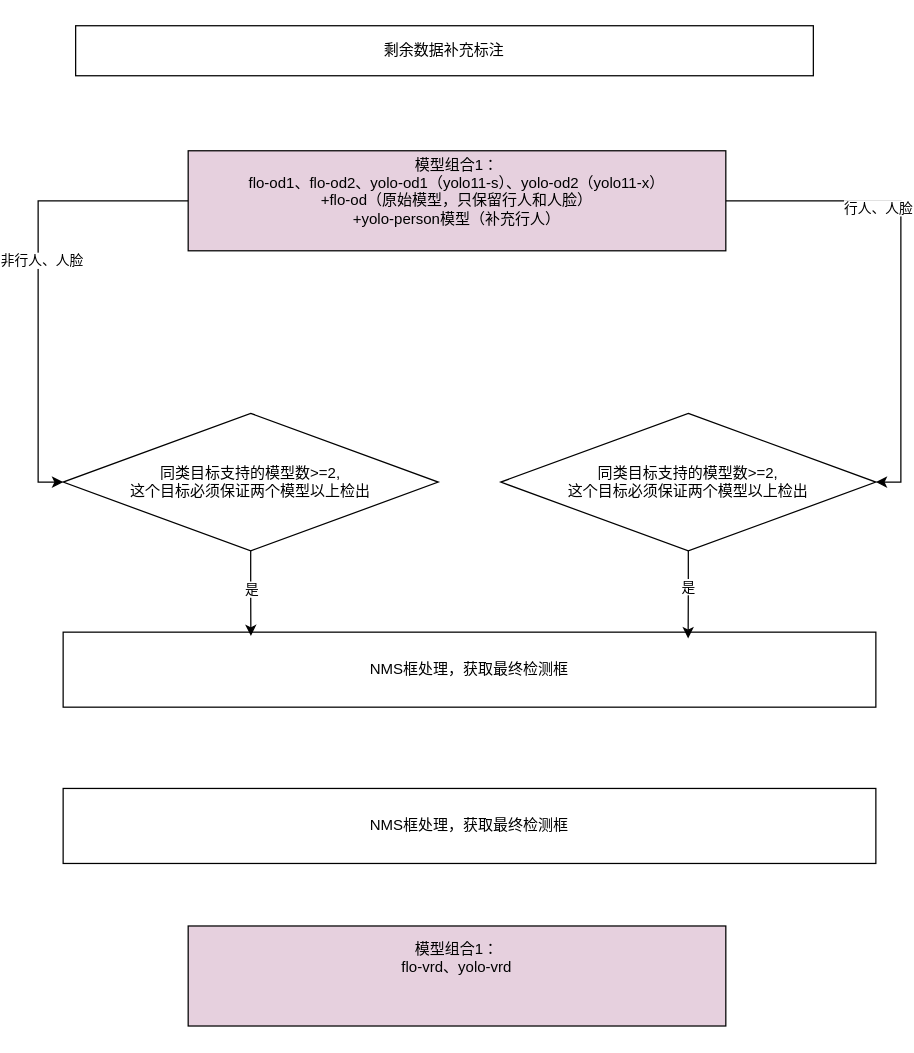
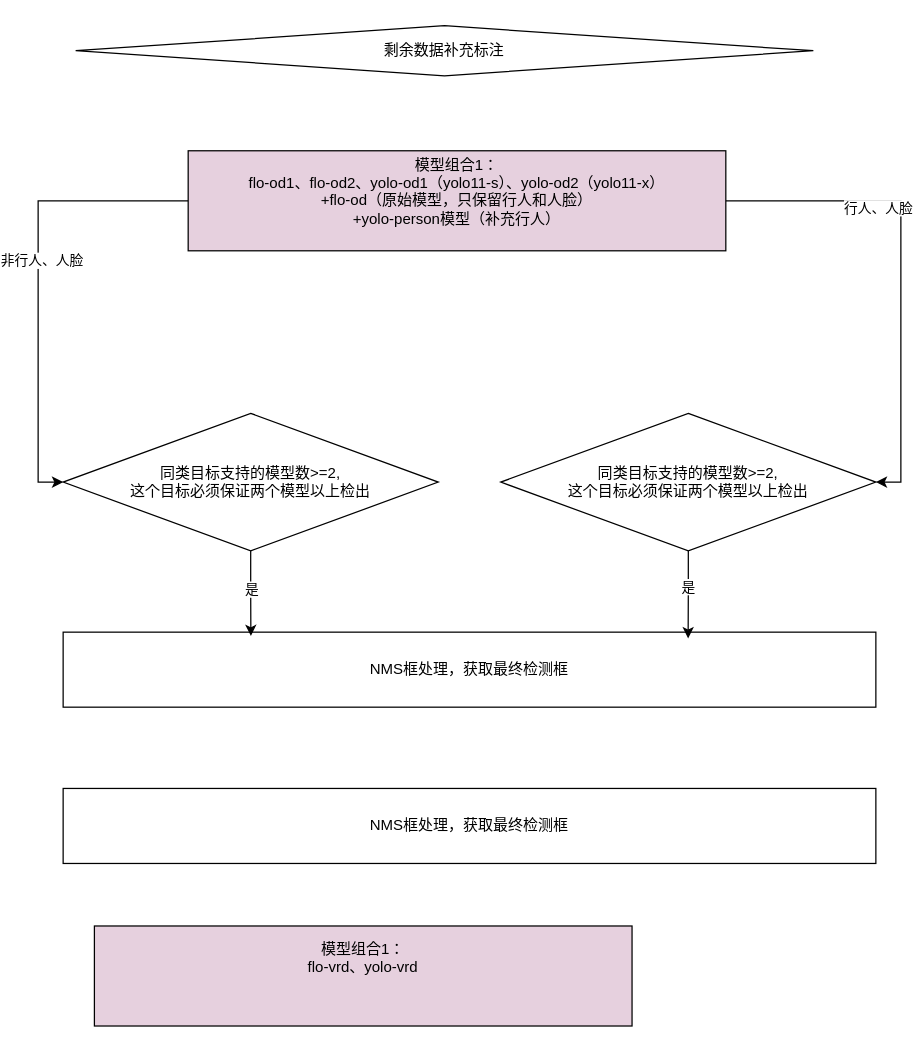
(444, 51) -> (444, 51)
(457, 976) -> (363, 976)
